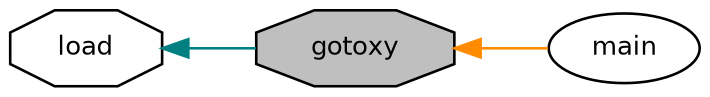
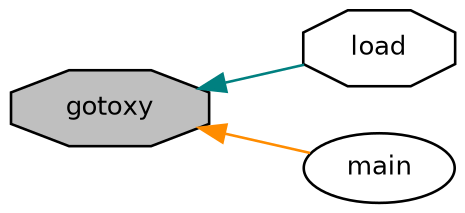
(222, 48) -> (265, 74)
